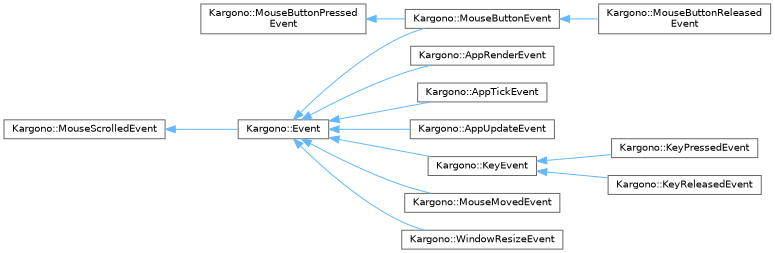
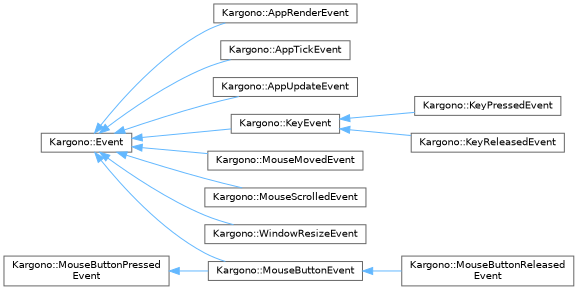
(207, 129) -> (184, 173)
